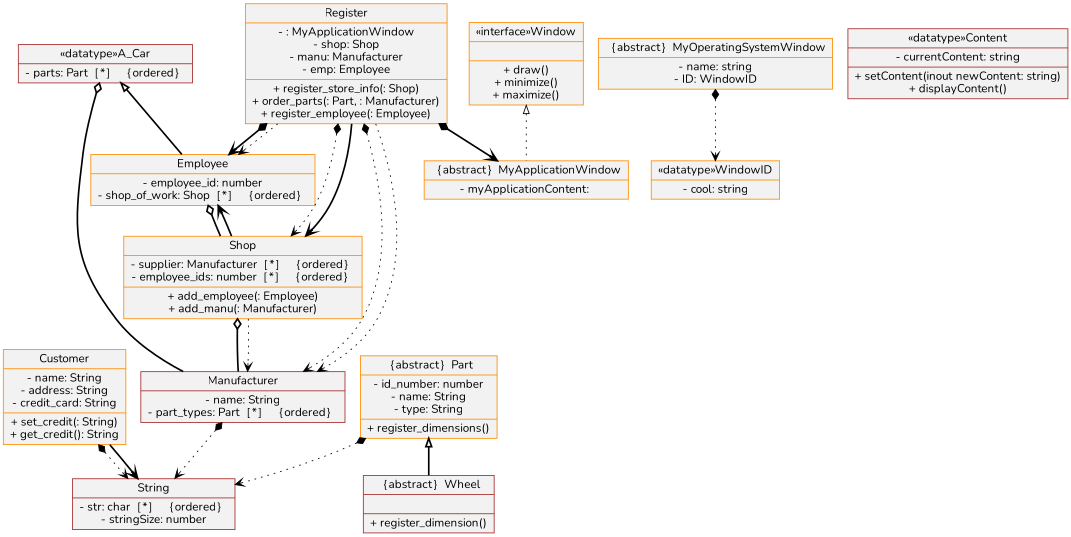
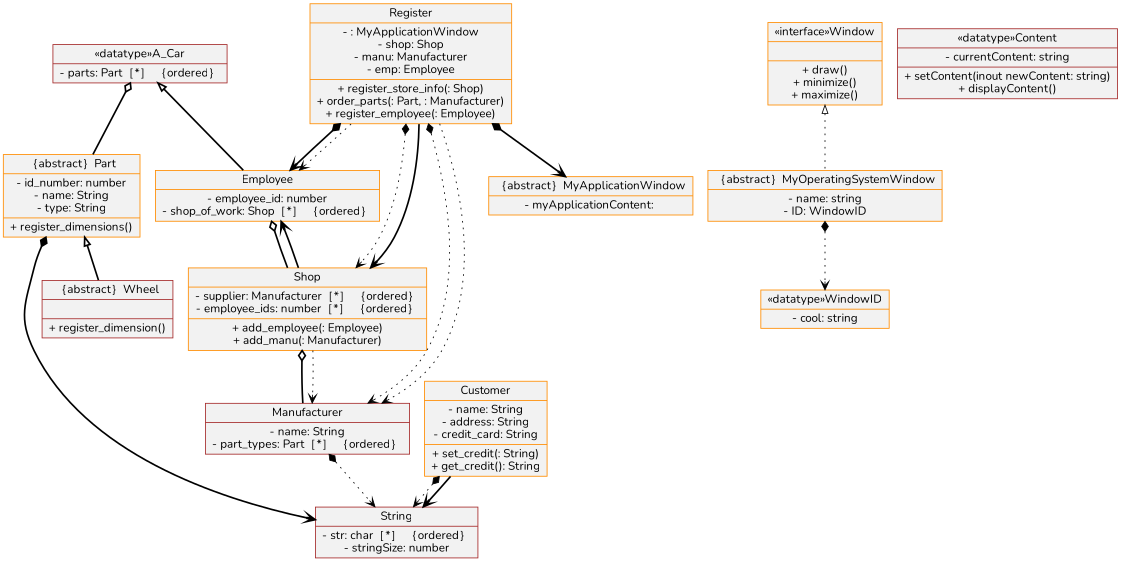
(526, 137) -> (825, 142)
(81, 252) -> (109, 123)
(301, 465) -> (106, 434)
